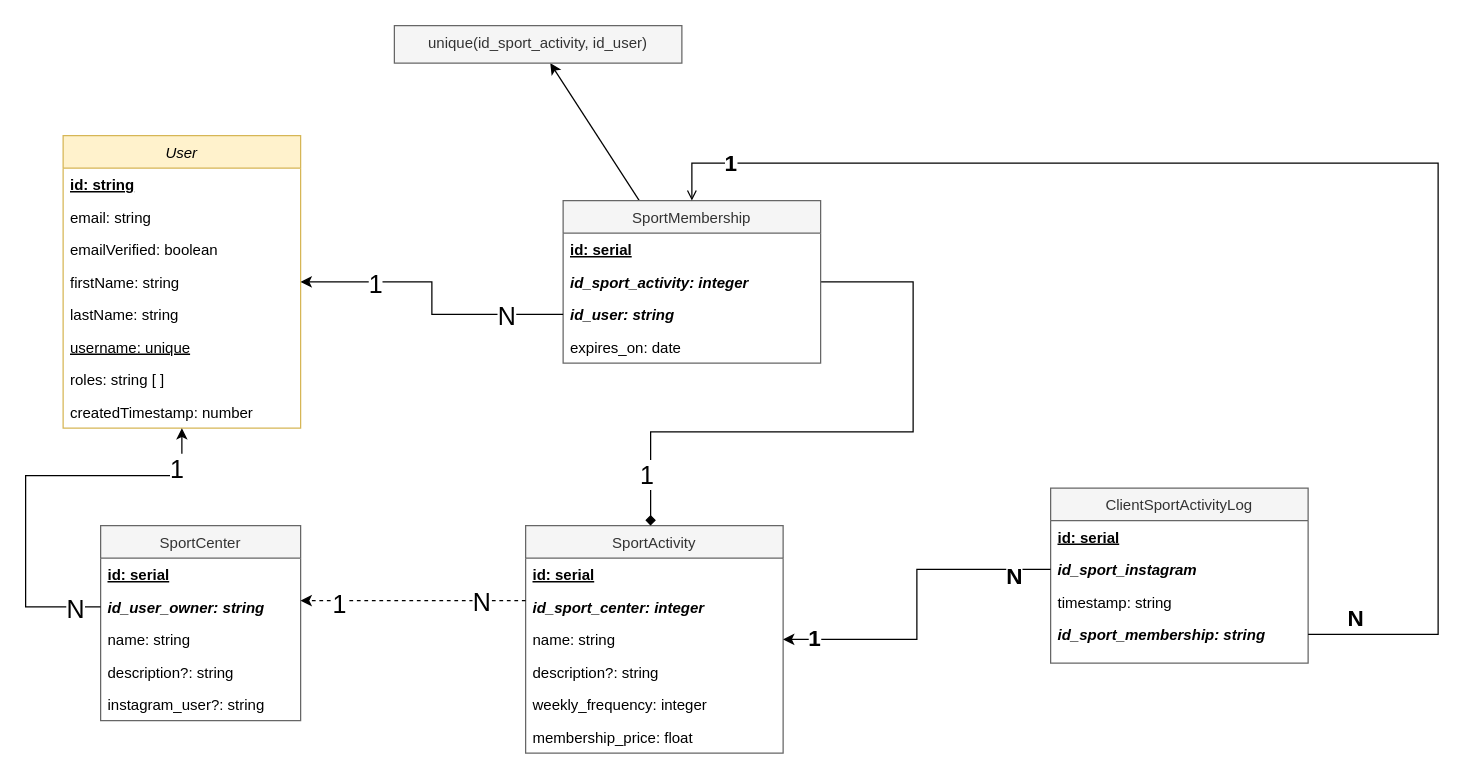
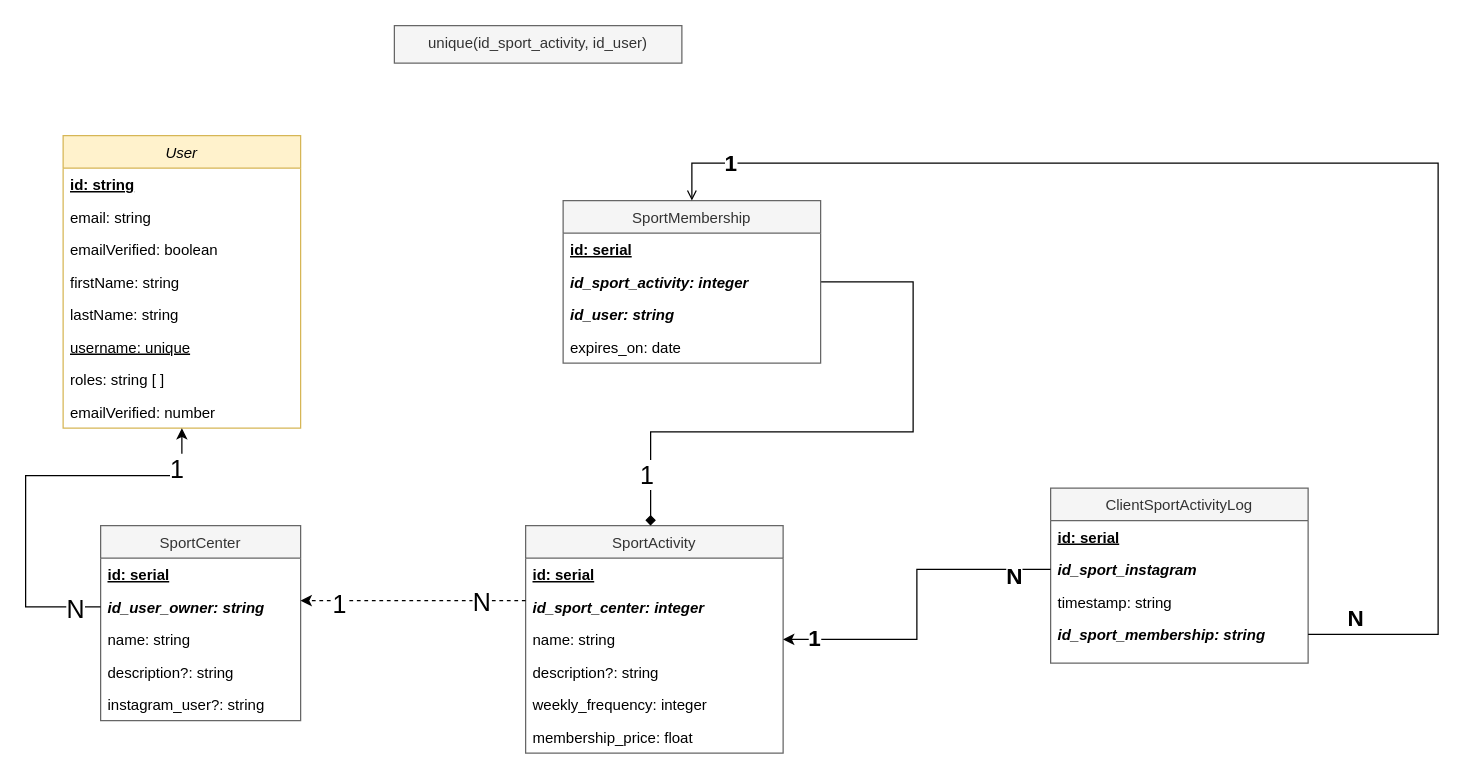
(597, 136) -> none
(432, 301) -> none
(165, 413) -> (147, 413)
